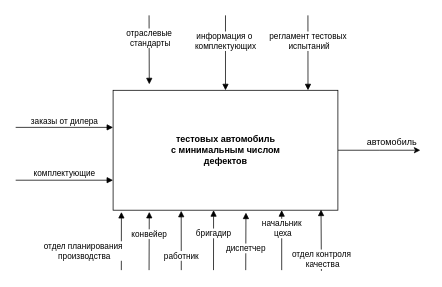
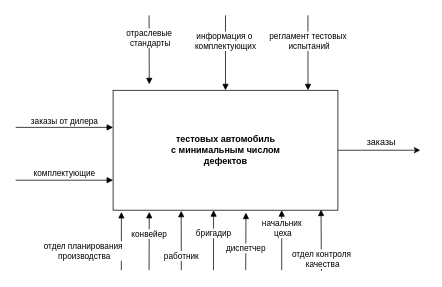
(392, 143) -> (382, 143)
